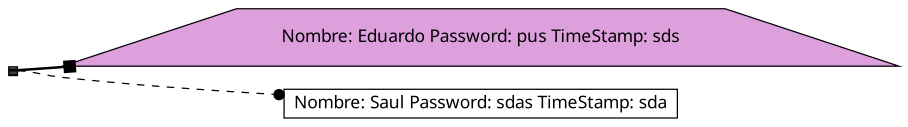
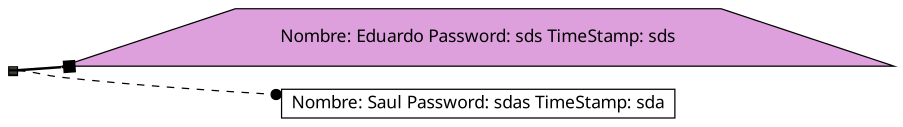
(481, 37) -> (478, 37)
